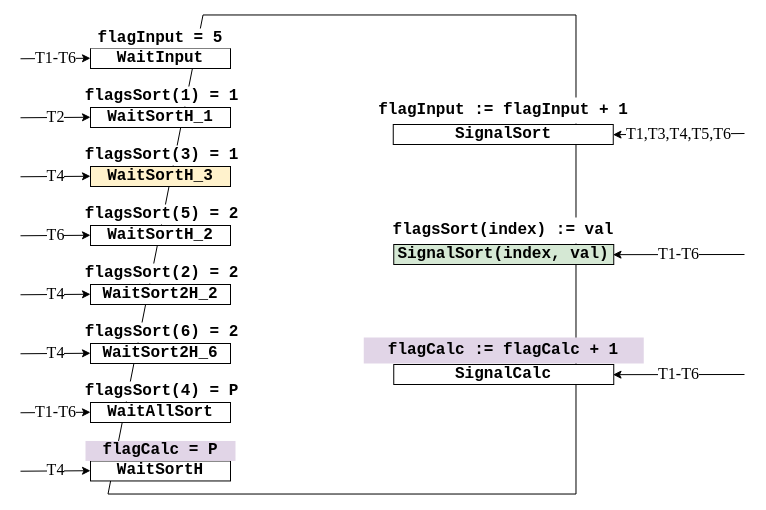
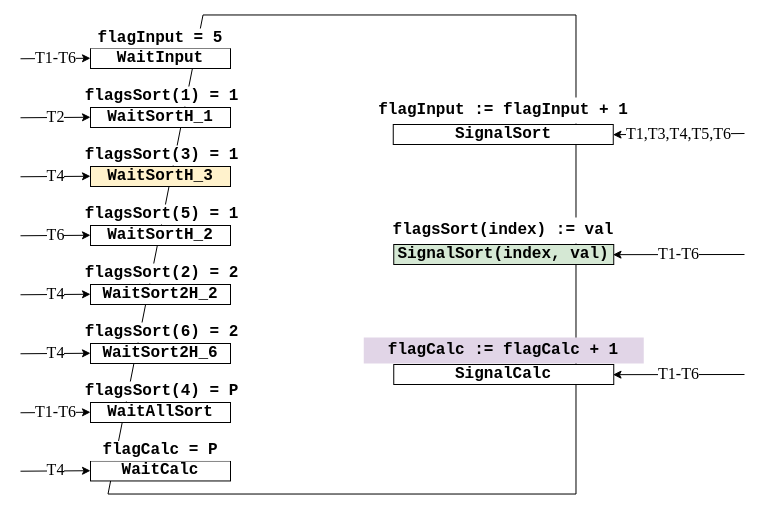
(162, 215) -> (162, 215)
(161, 451) -> (161, 451)
(161, 471) -> (161, 471)
